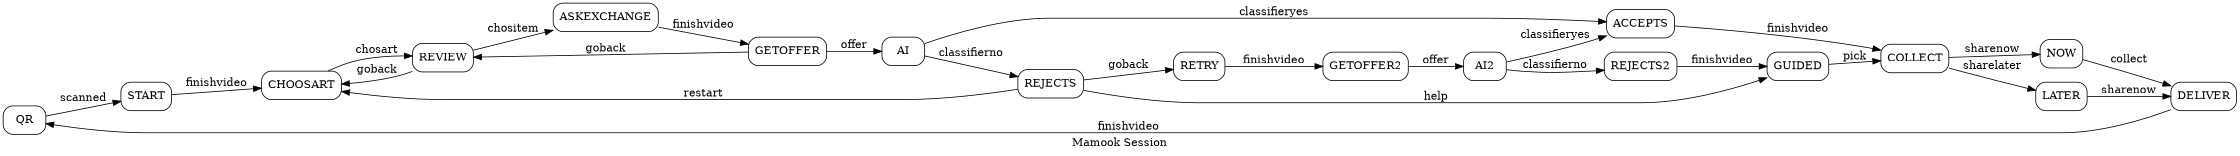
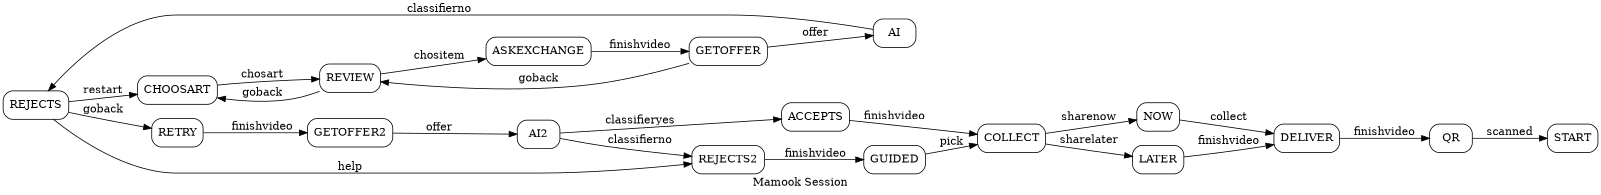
(1260, 18) -> none
(2129, 90) -> (1229, 141)
(212, 92) -> none
(1422, 103) -> (362, 173)
